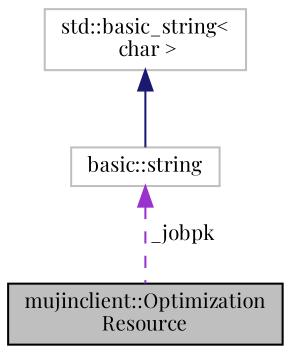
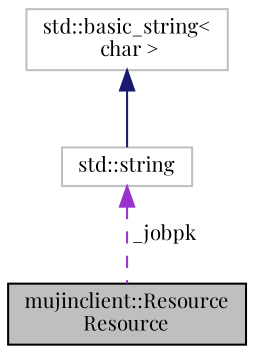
(145, 167) -> (127, 167)
(145, 314) -> (127, 314)
